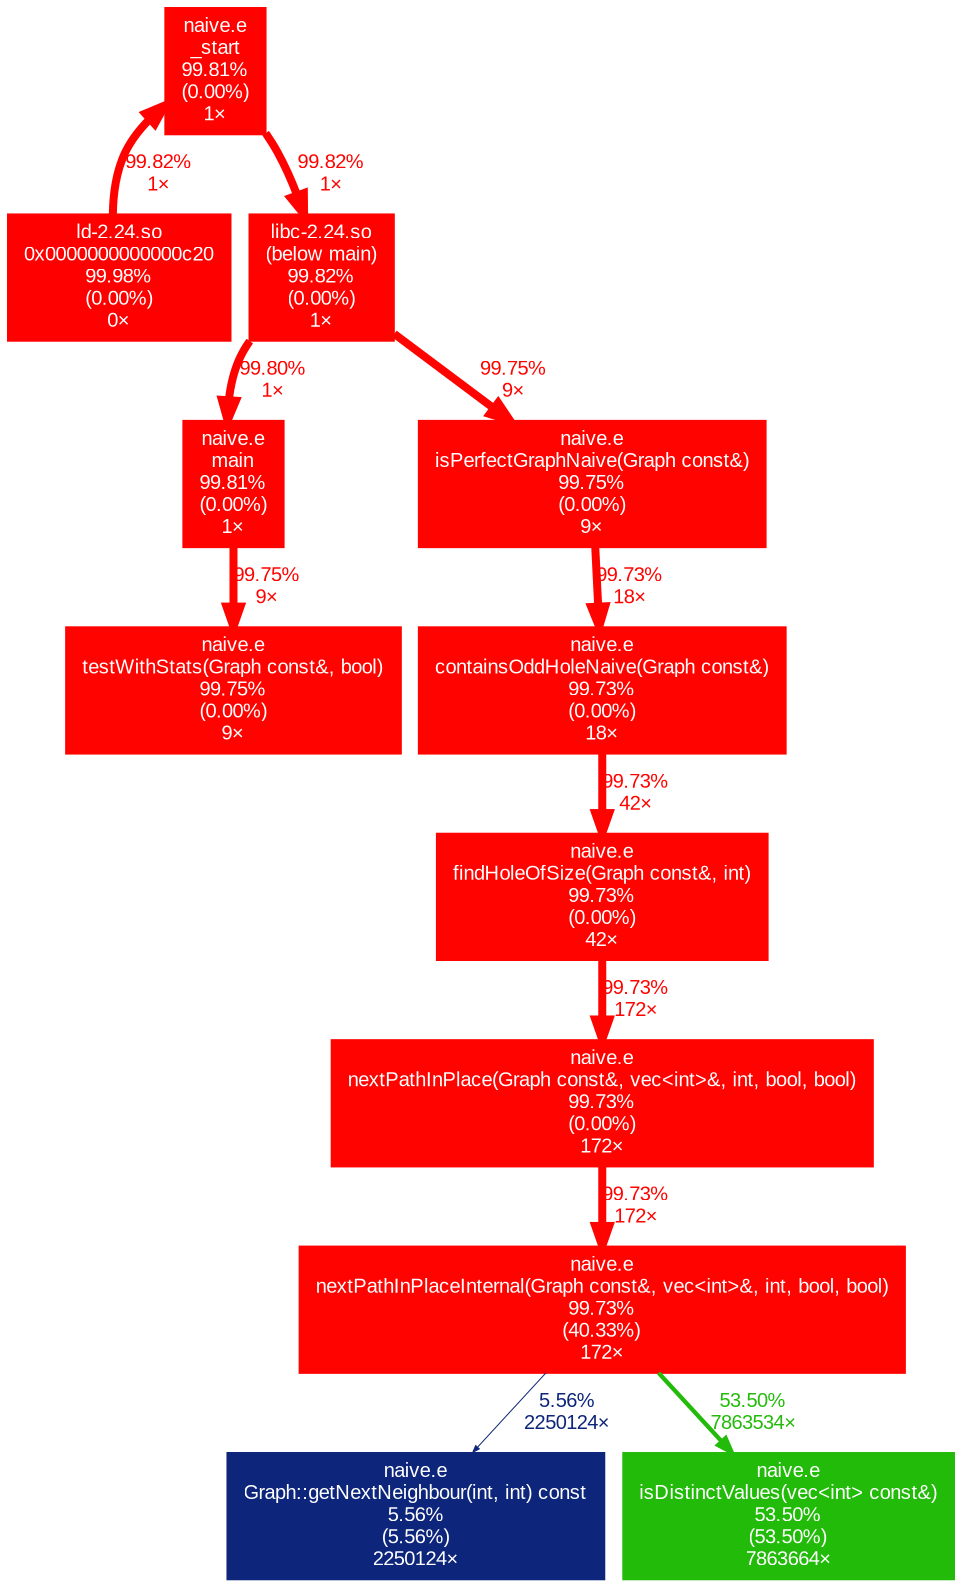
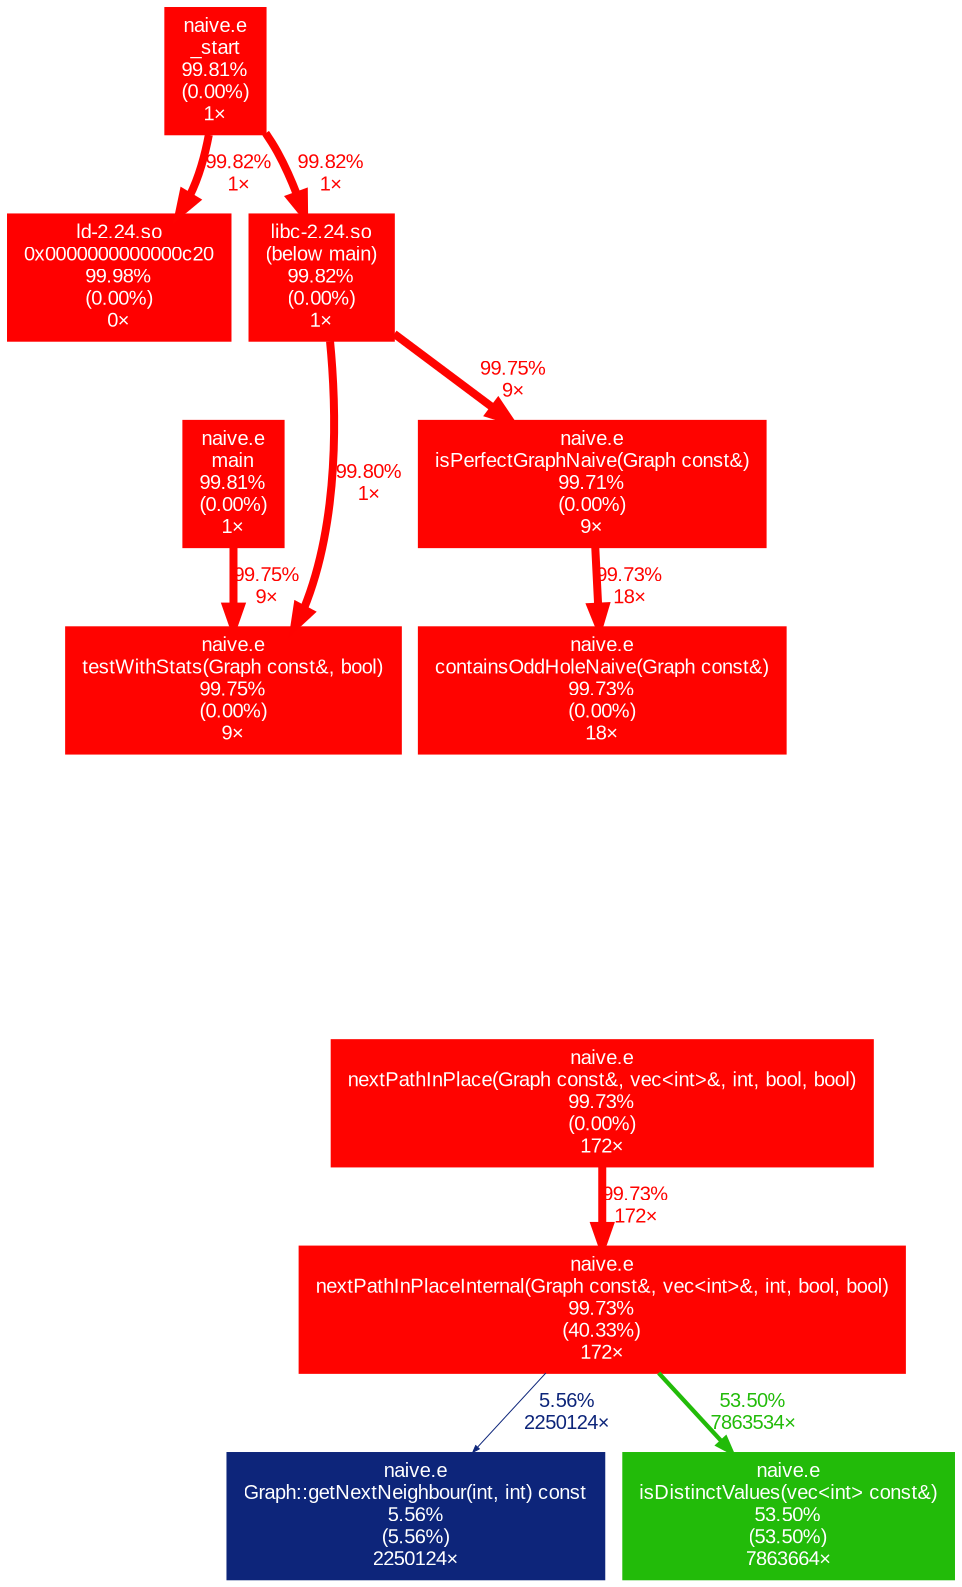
(121, 162) -> (201, 167)
(235, 369) -> (332, 477)
(592, 484) -> (592, 484)
(602, 897) -> none
